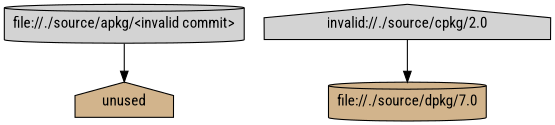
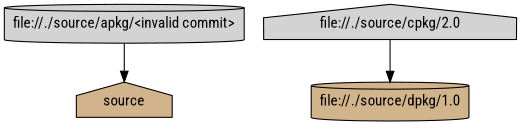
(407, 24) -> (390, 24)
(124, 102) -> (124, 102)
(407, 102) -> (390, 102)
